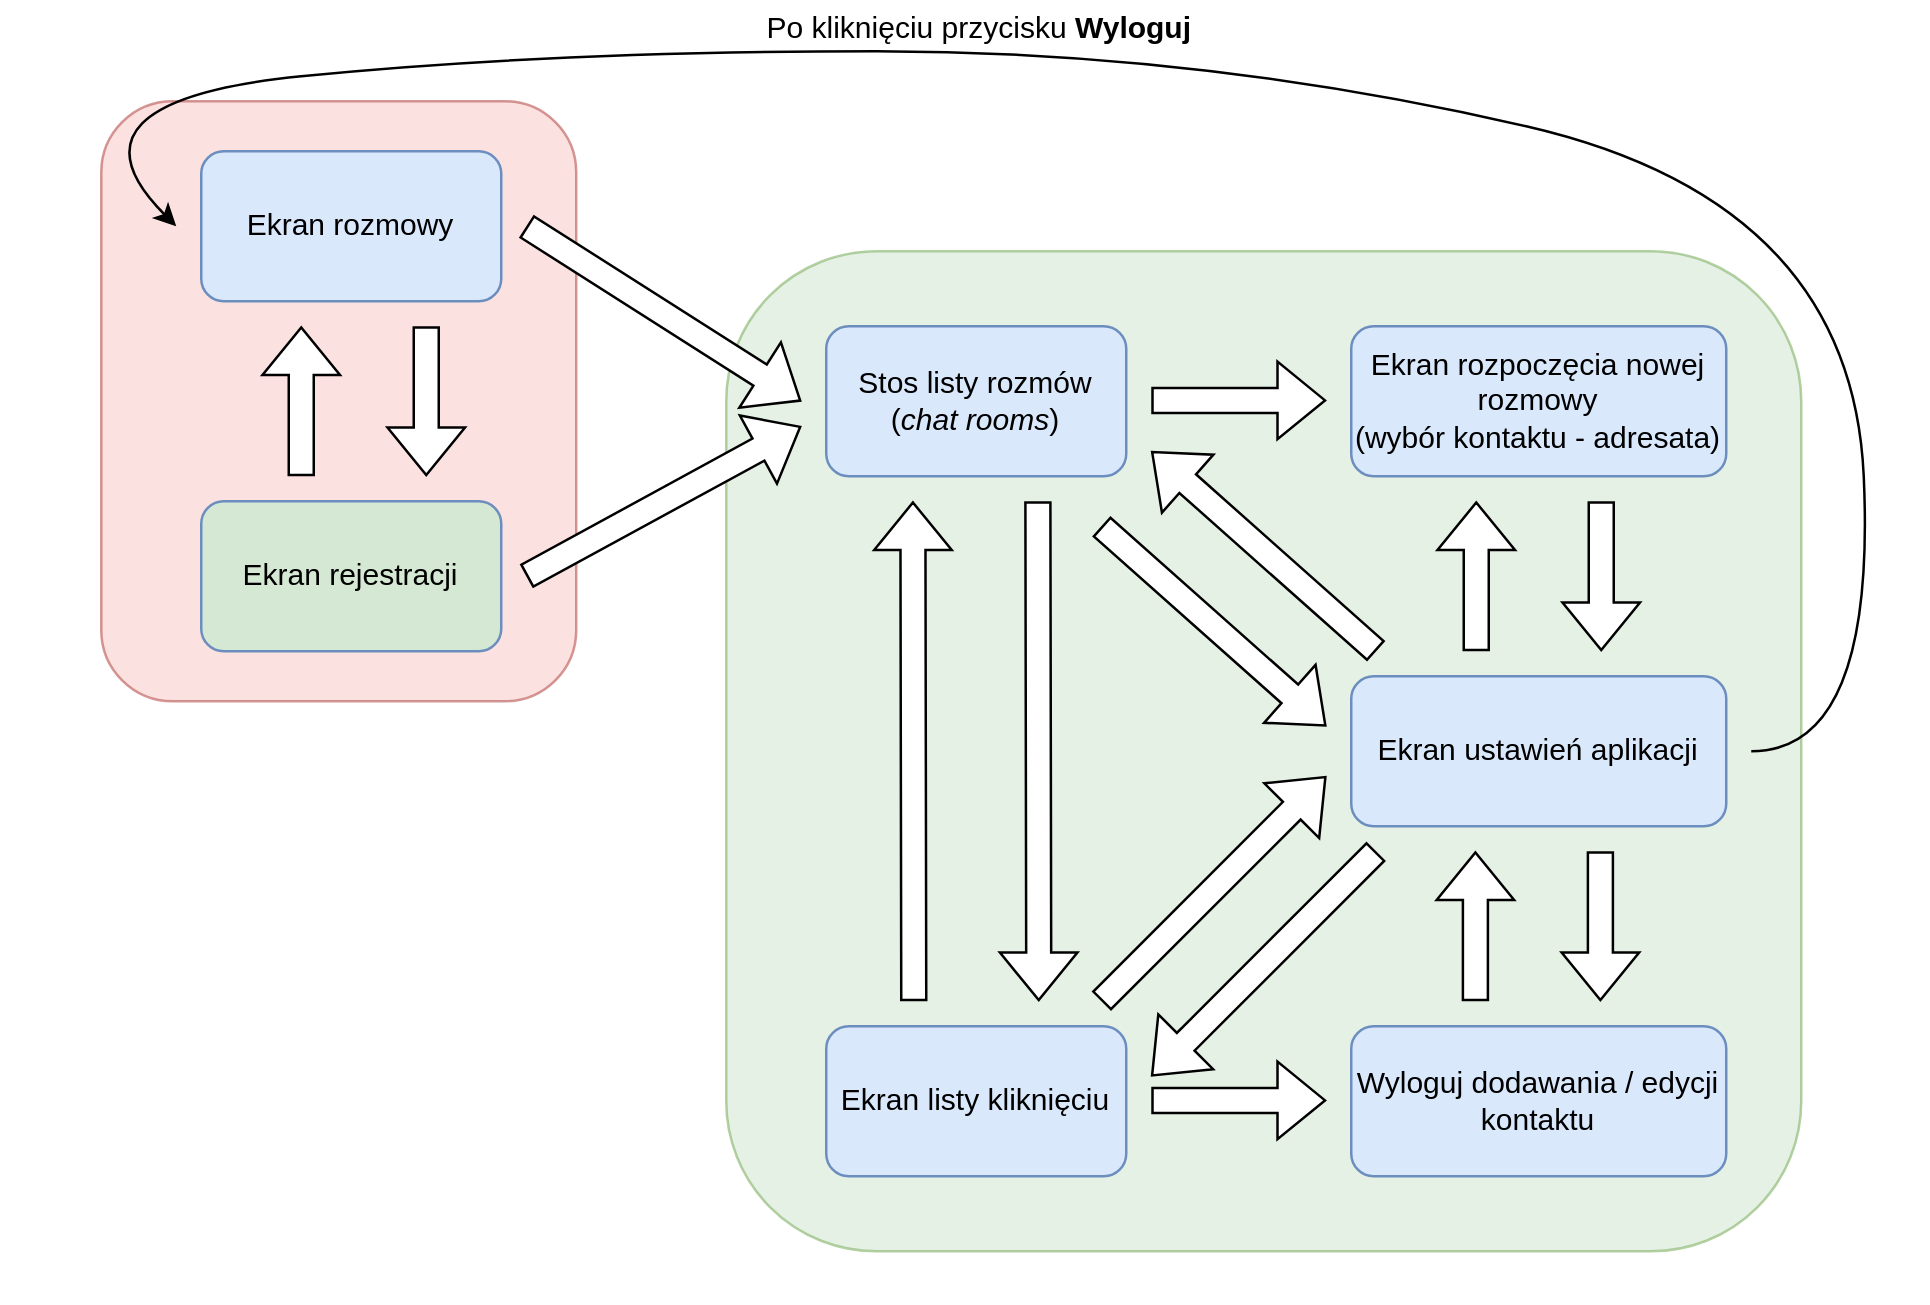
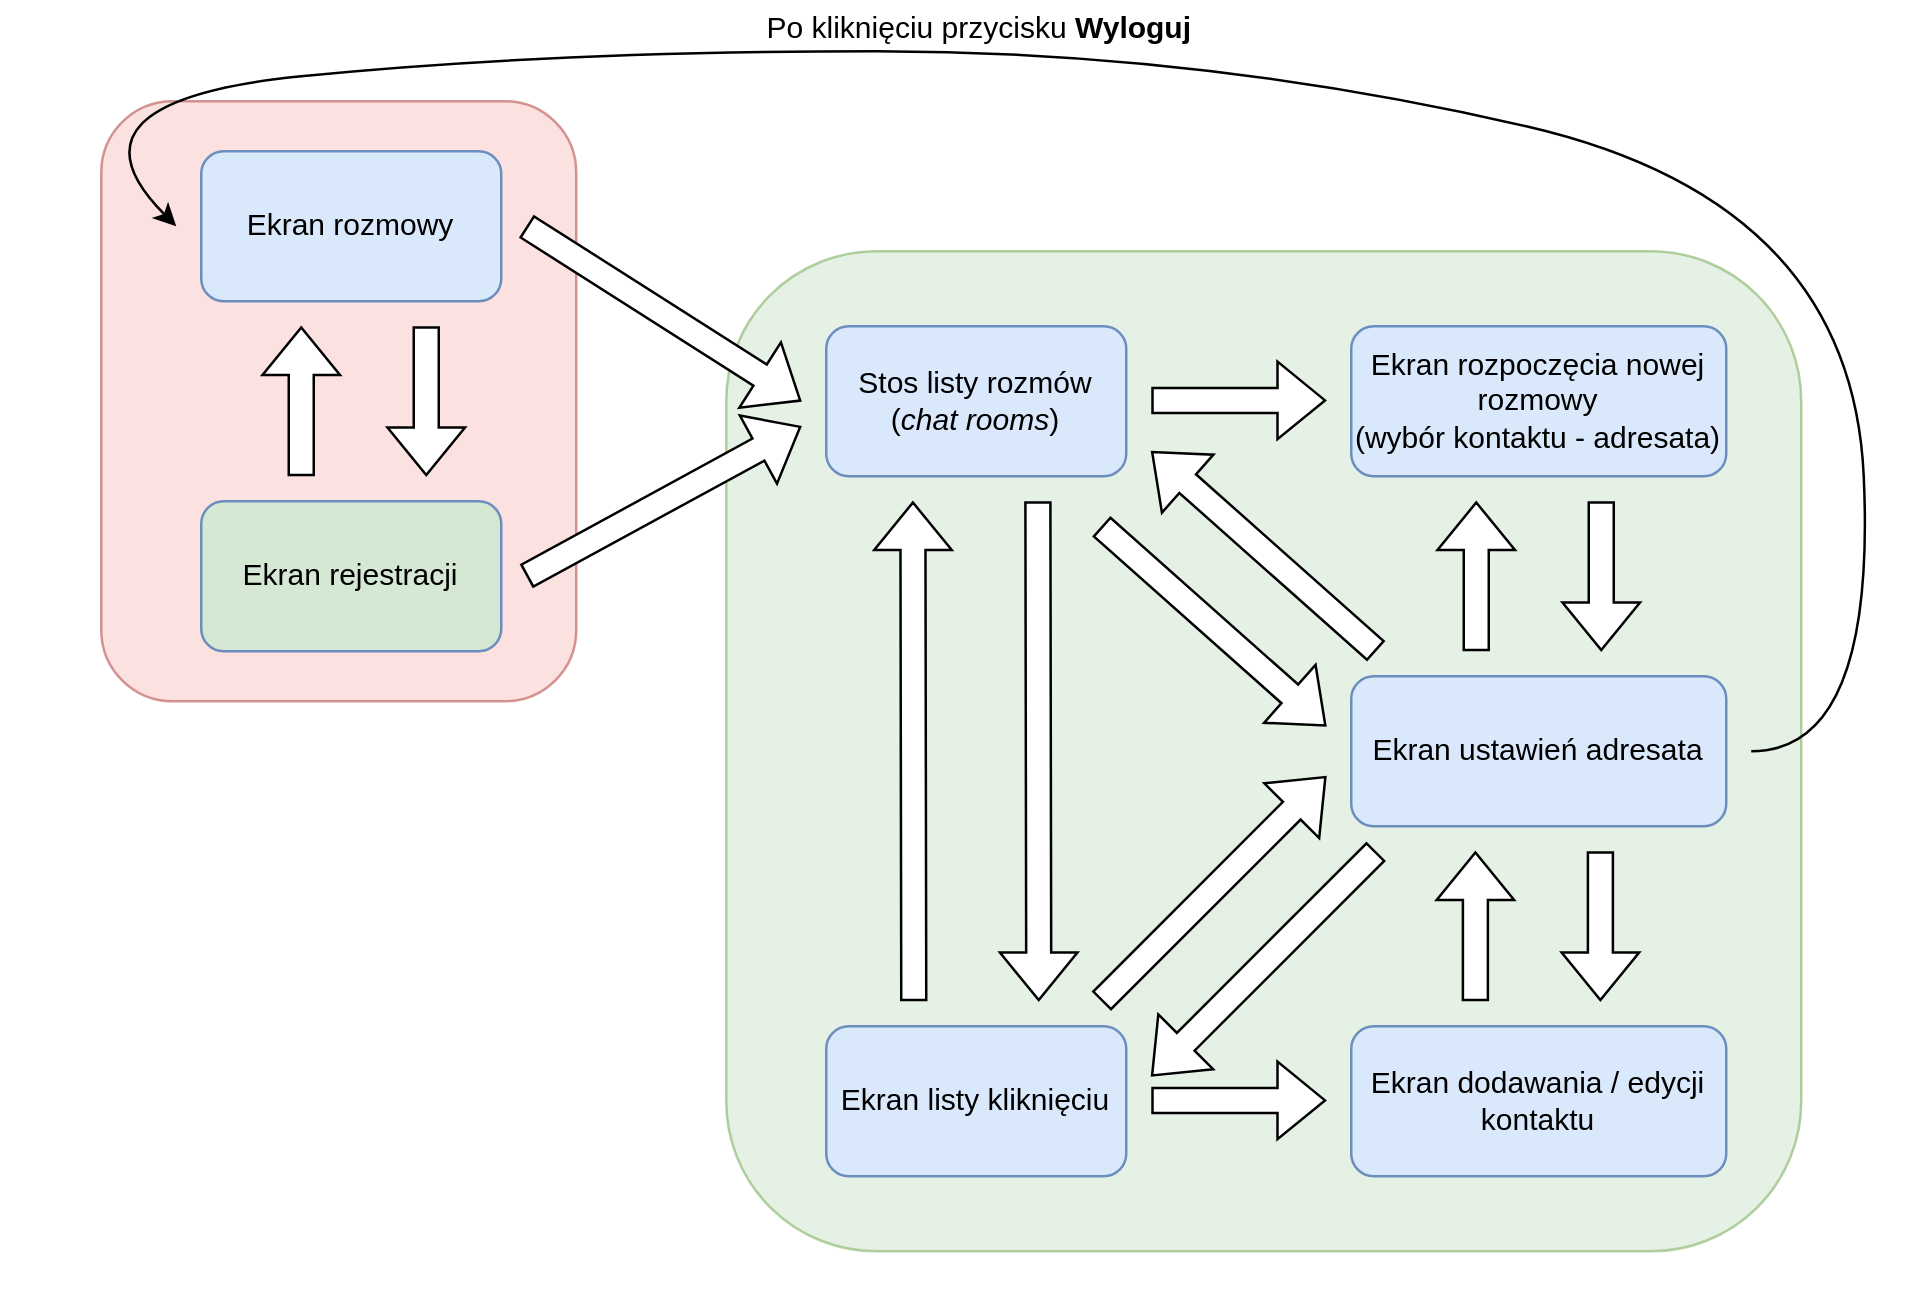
(1539, 751) -> (1539, 751)
(1539, 1101) -> (1539, 1101)
